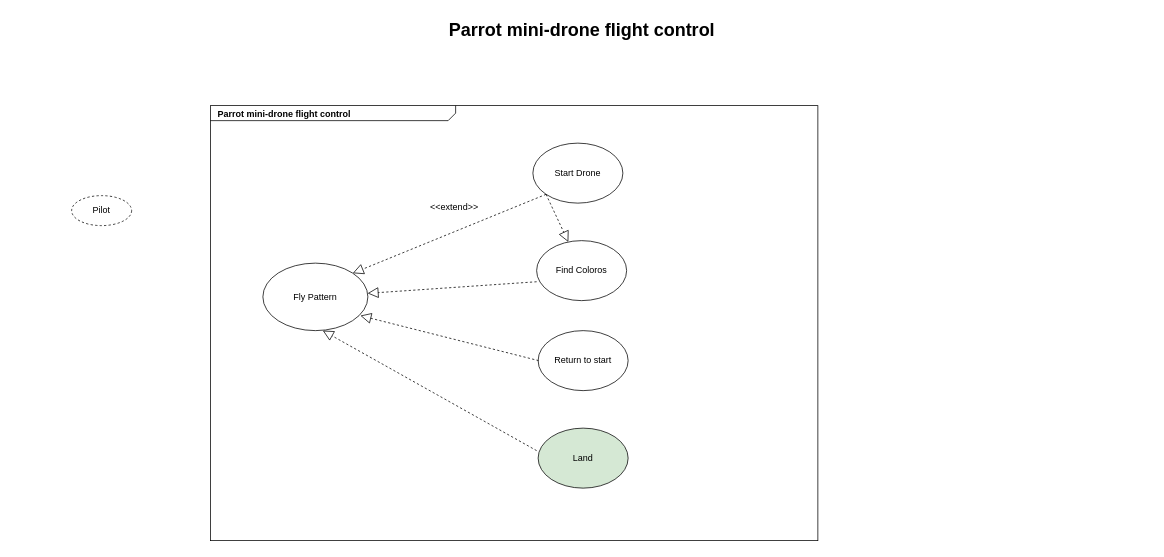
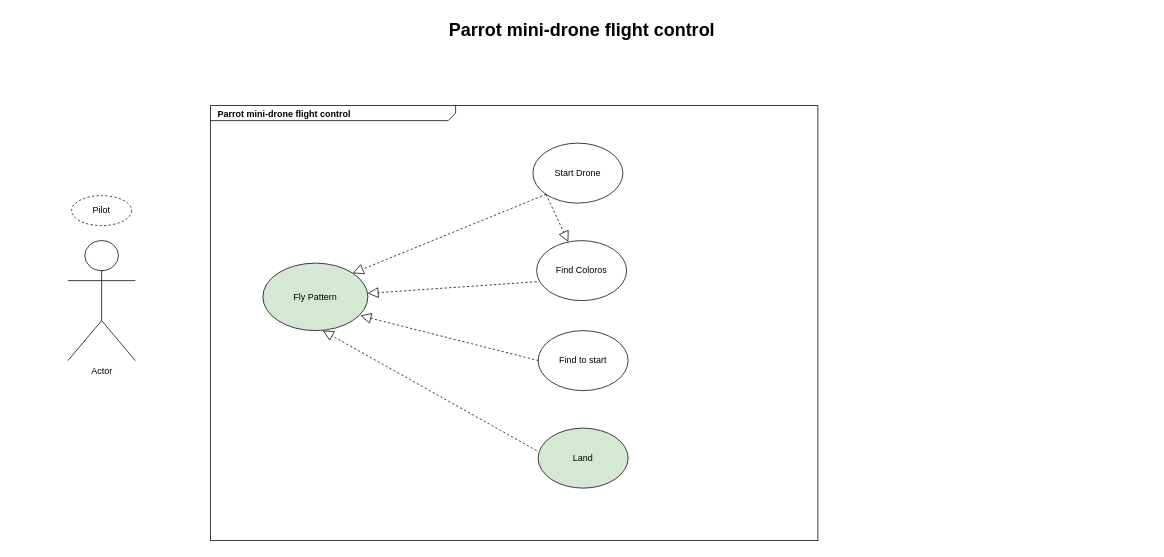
(454, 207) -> none
(315, 297) -> (315, 297)
none -> (102, 300)
(583, 360) -> (583, 360)
